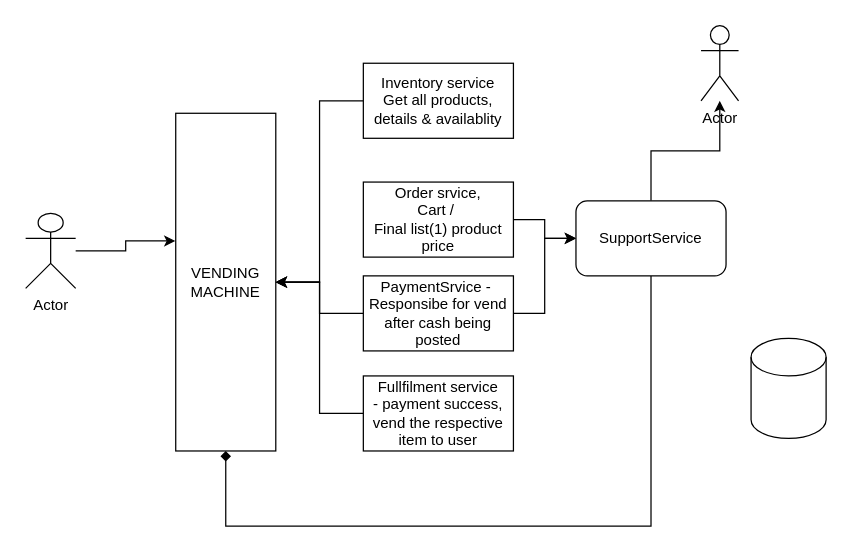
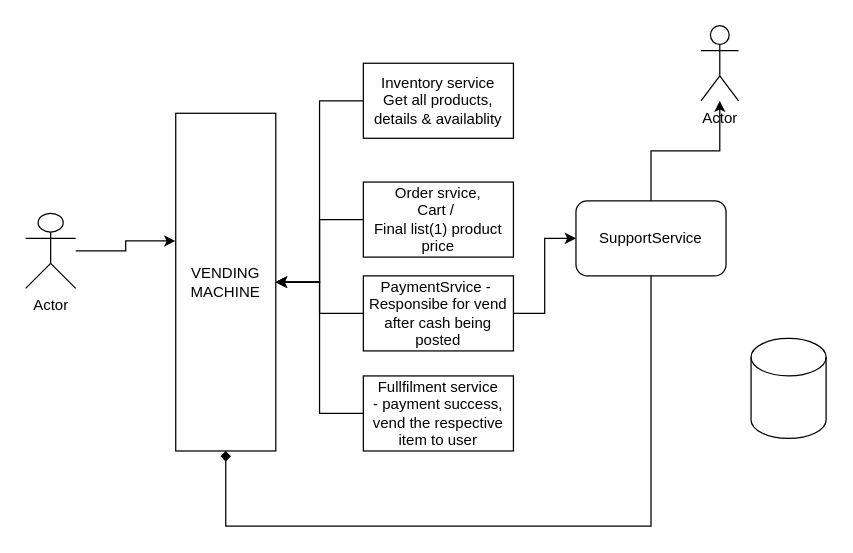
(536, 219) -> (343, 219)
